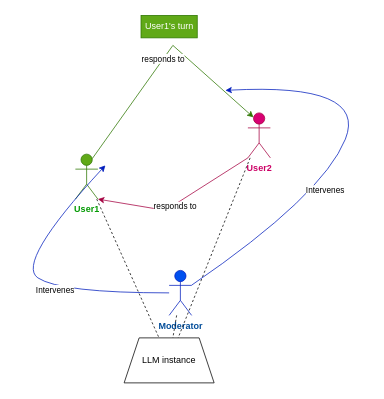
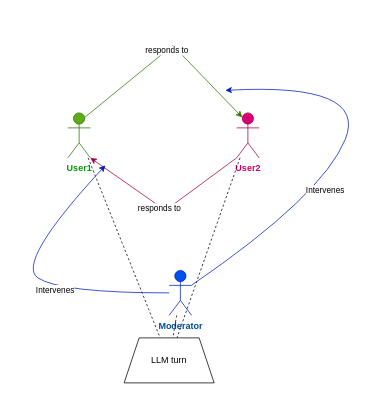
(169, 27) -> none
(259, 135) -> (248, 135)
(87, 177) -> (79, 135)
(169, 360) -> (169, 360)
